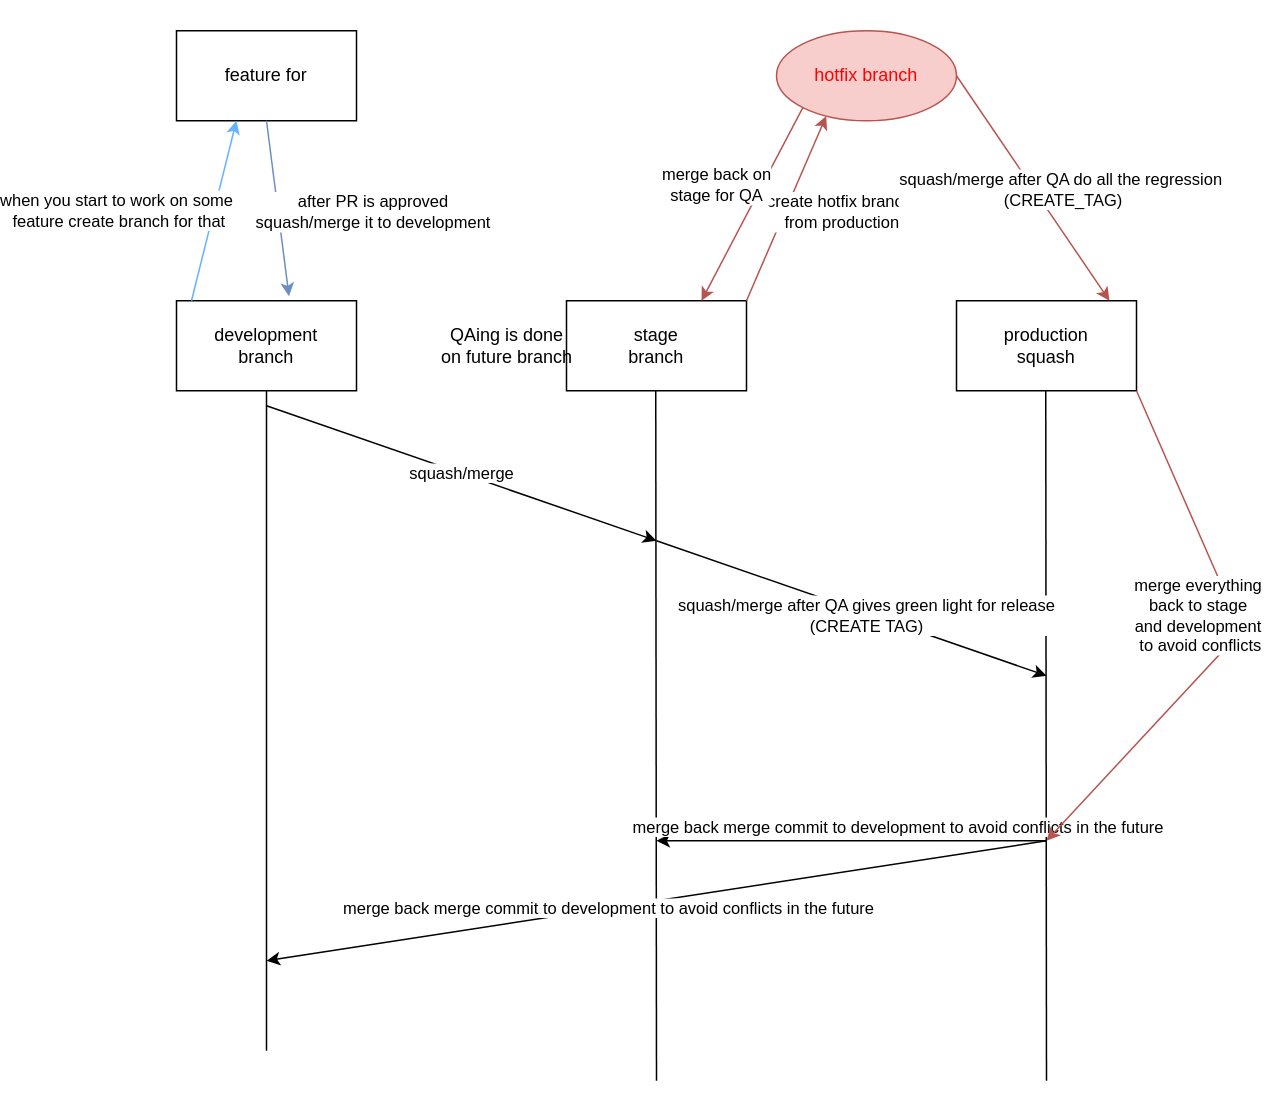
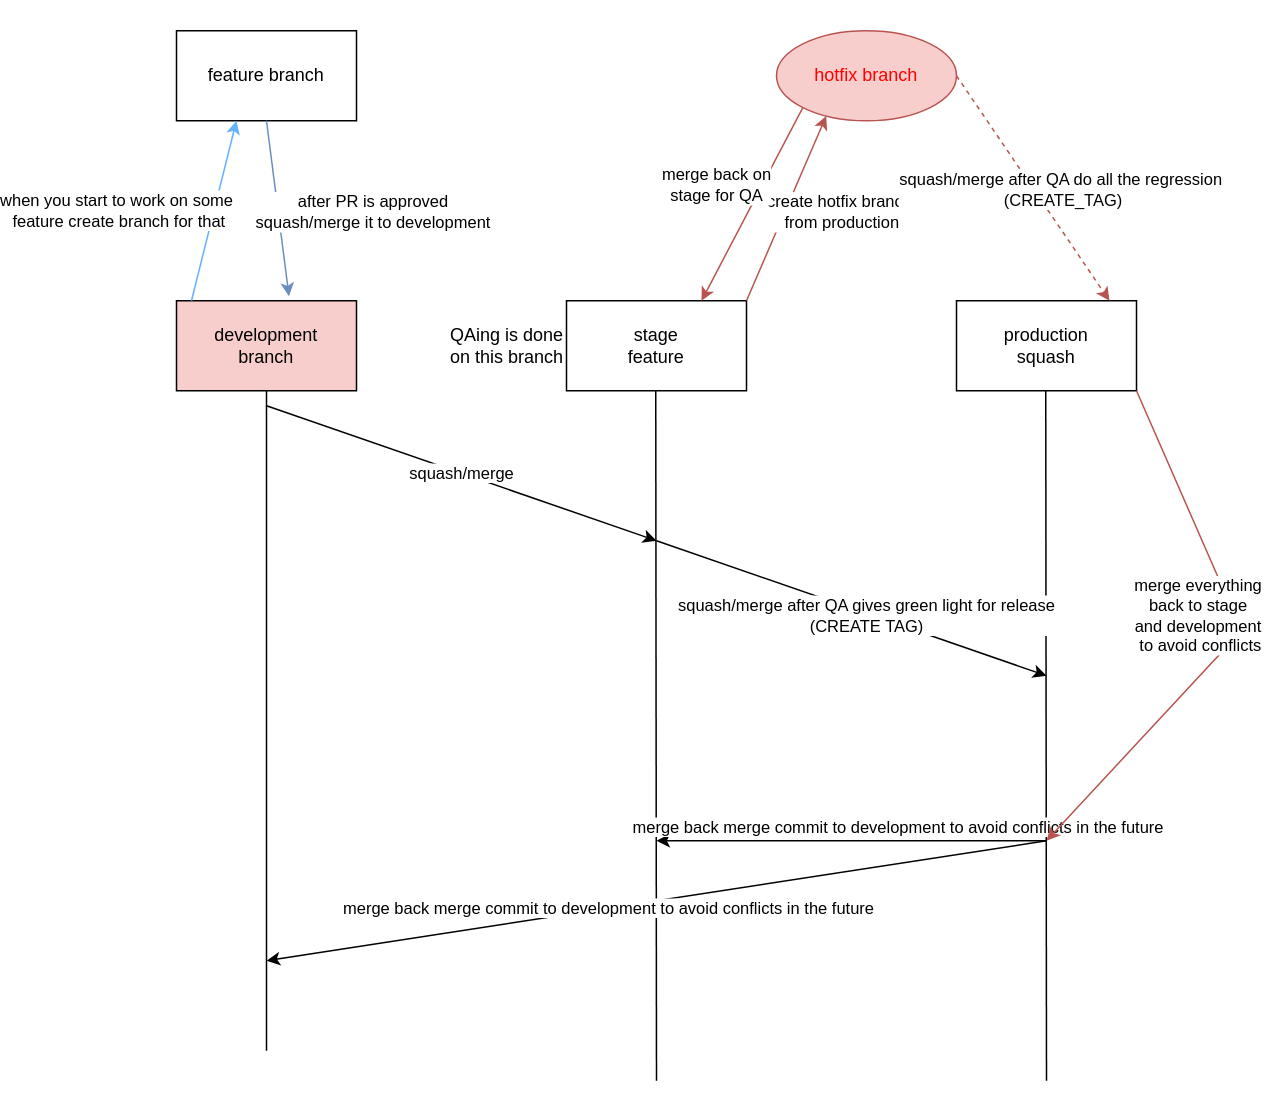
(266, 76) -> (266, 76)
(987, 121) -> (987, 121)
(266, 346) -> (266, 346)
(507, 346) -> (507, 346)
(656, 346) -> (656, 346)
